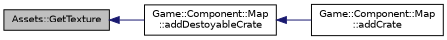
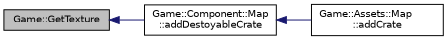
(57, 20) -> (57, 20)
(377, 20) -> (377, 20)
